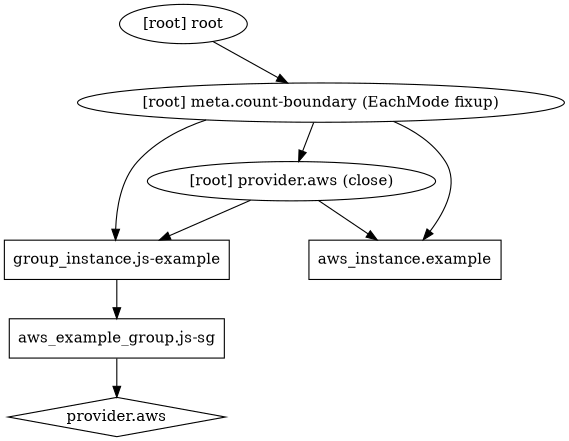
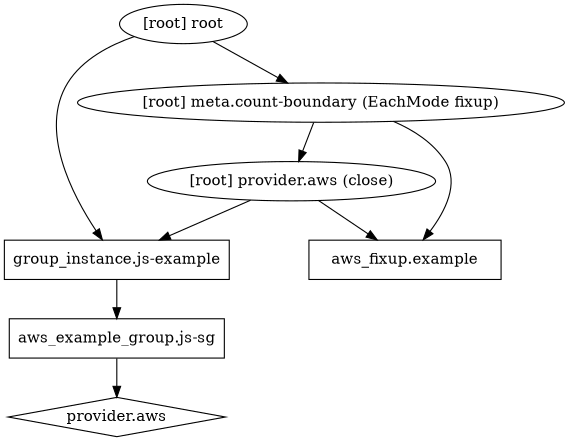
(141, 159) -> (57, 119)
(405, 260) -> (405, 260)
